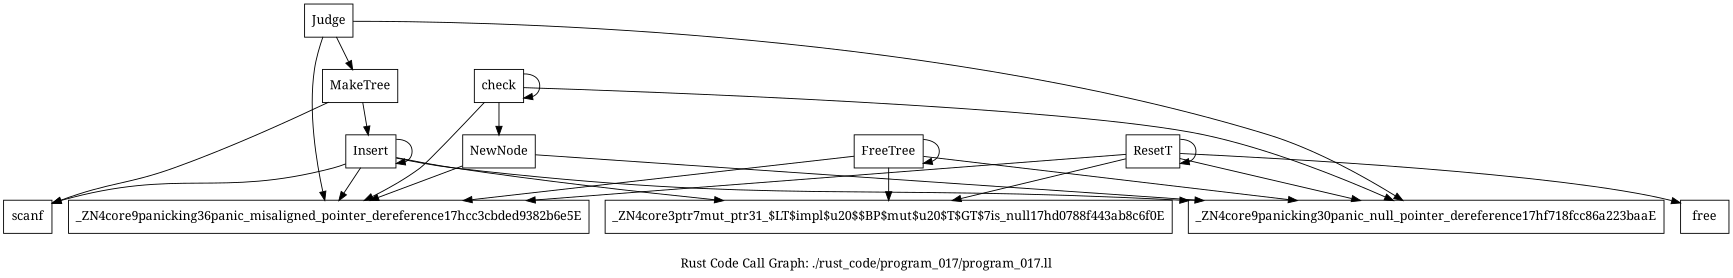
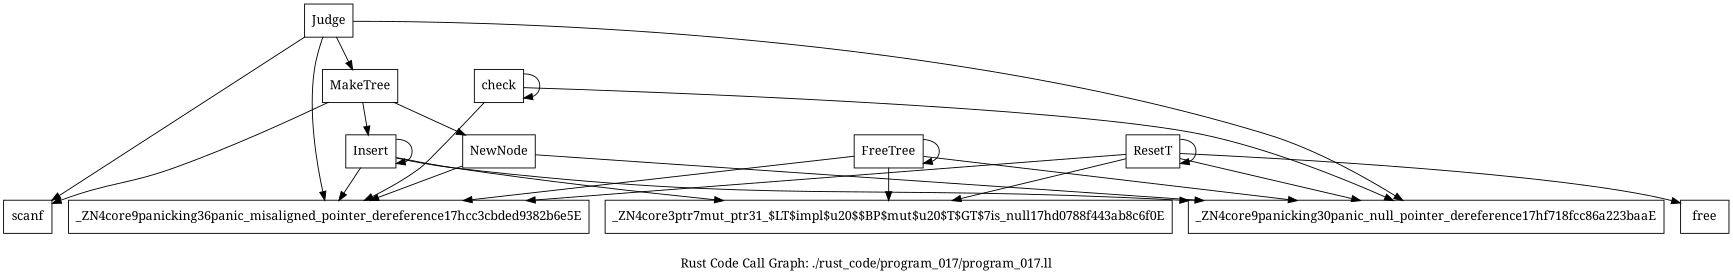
(499, 114) -> (425, 117)
(203, 183) -> (182, 116)
